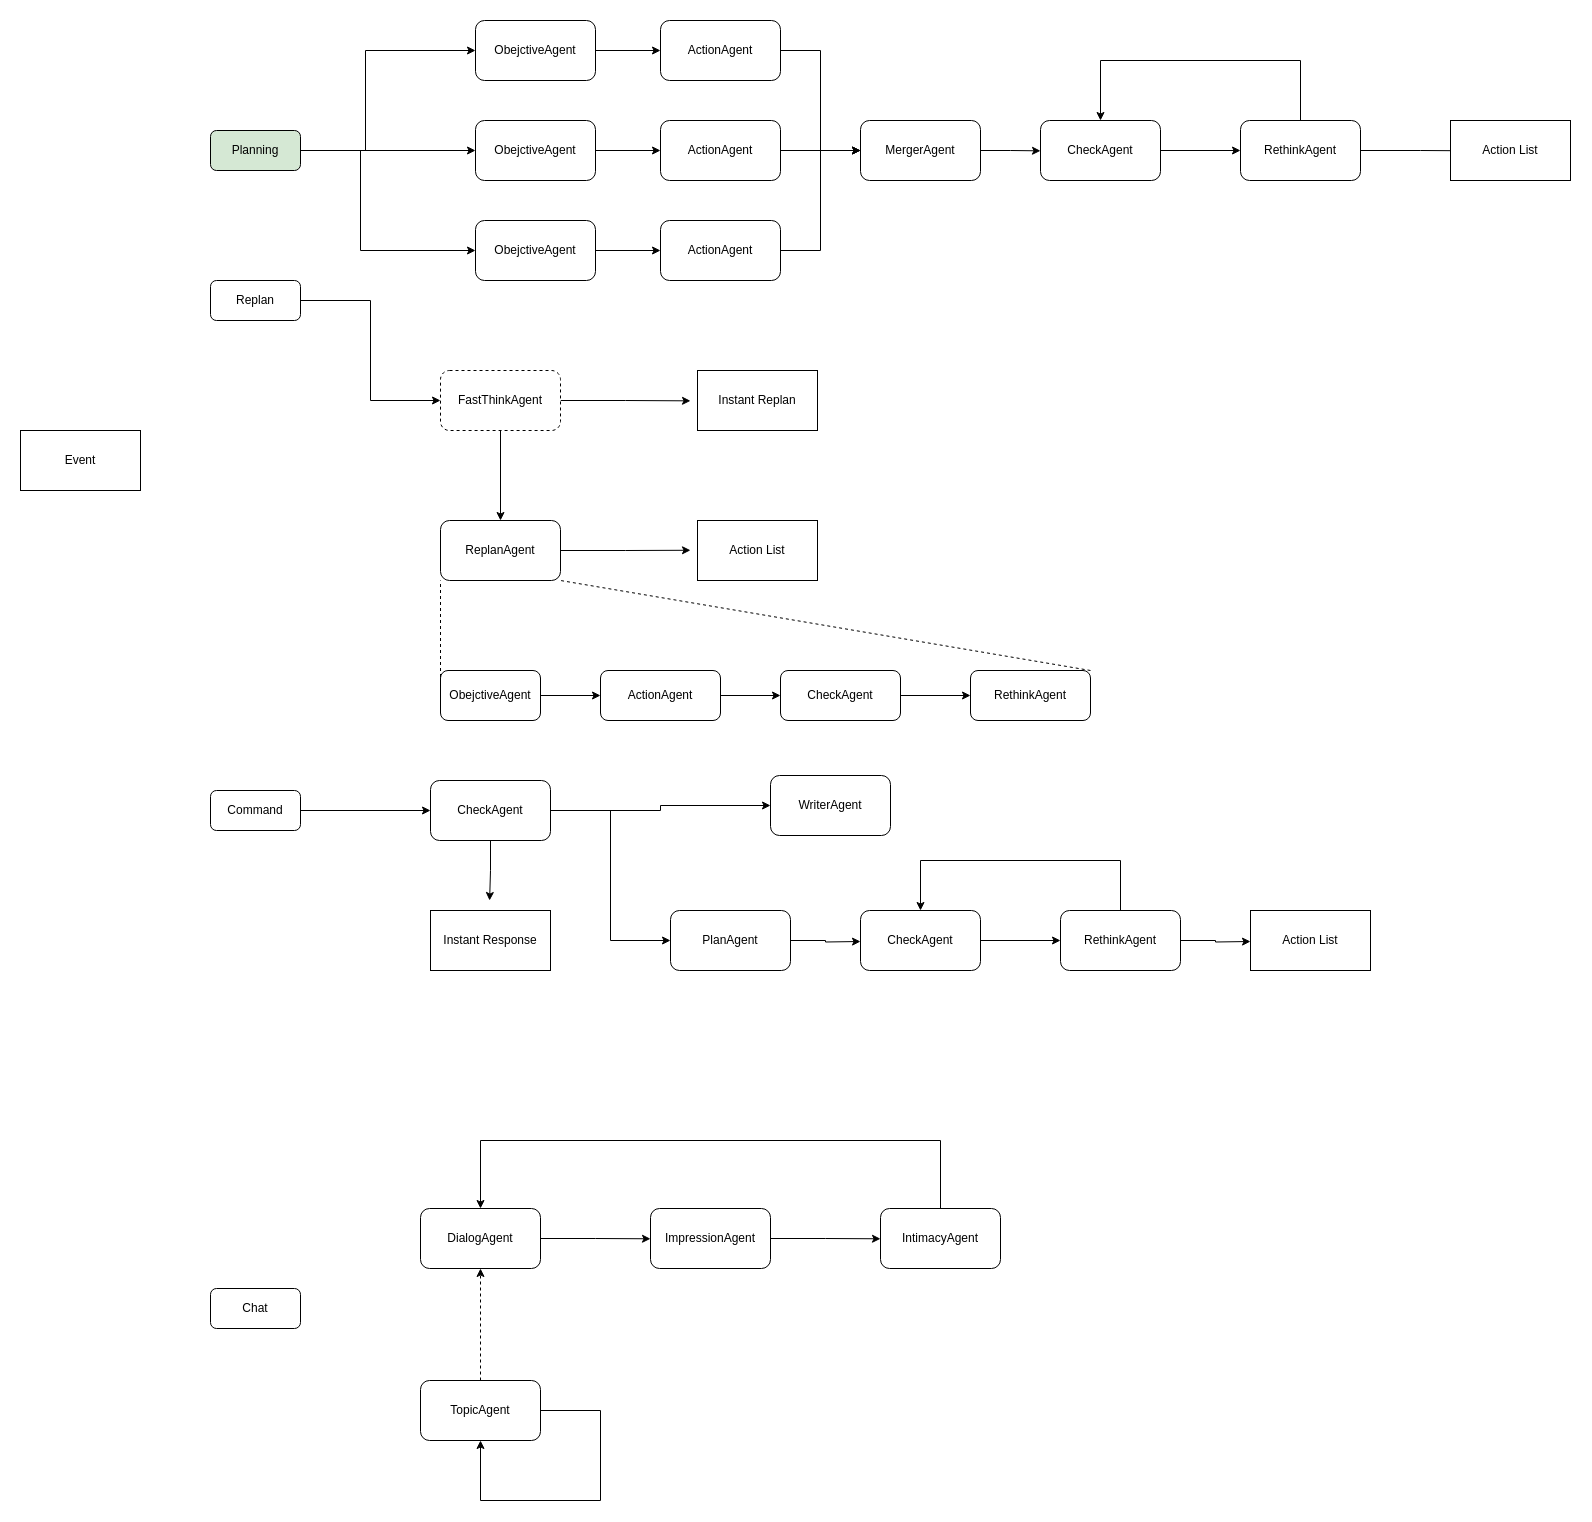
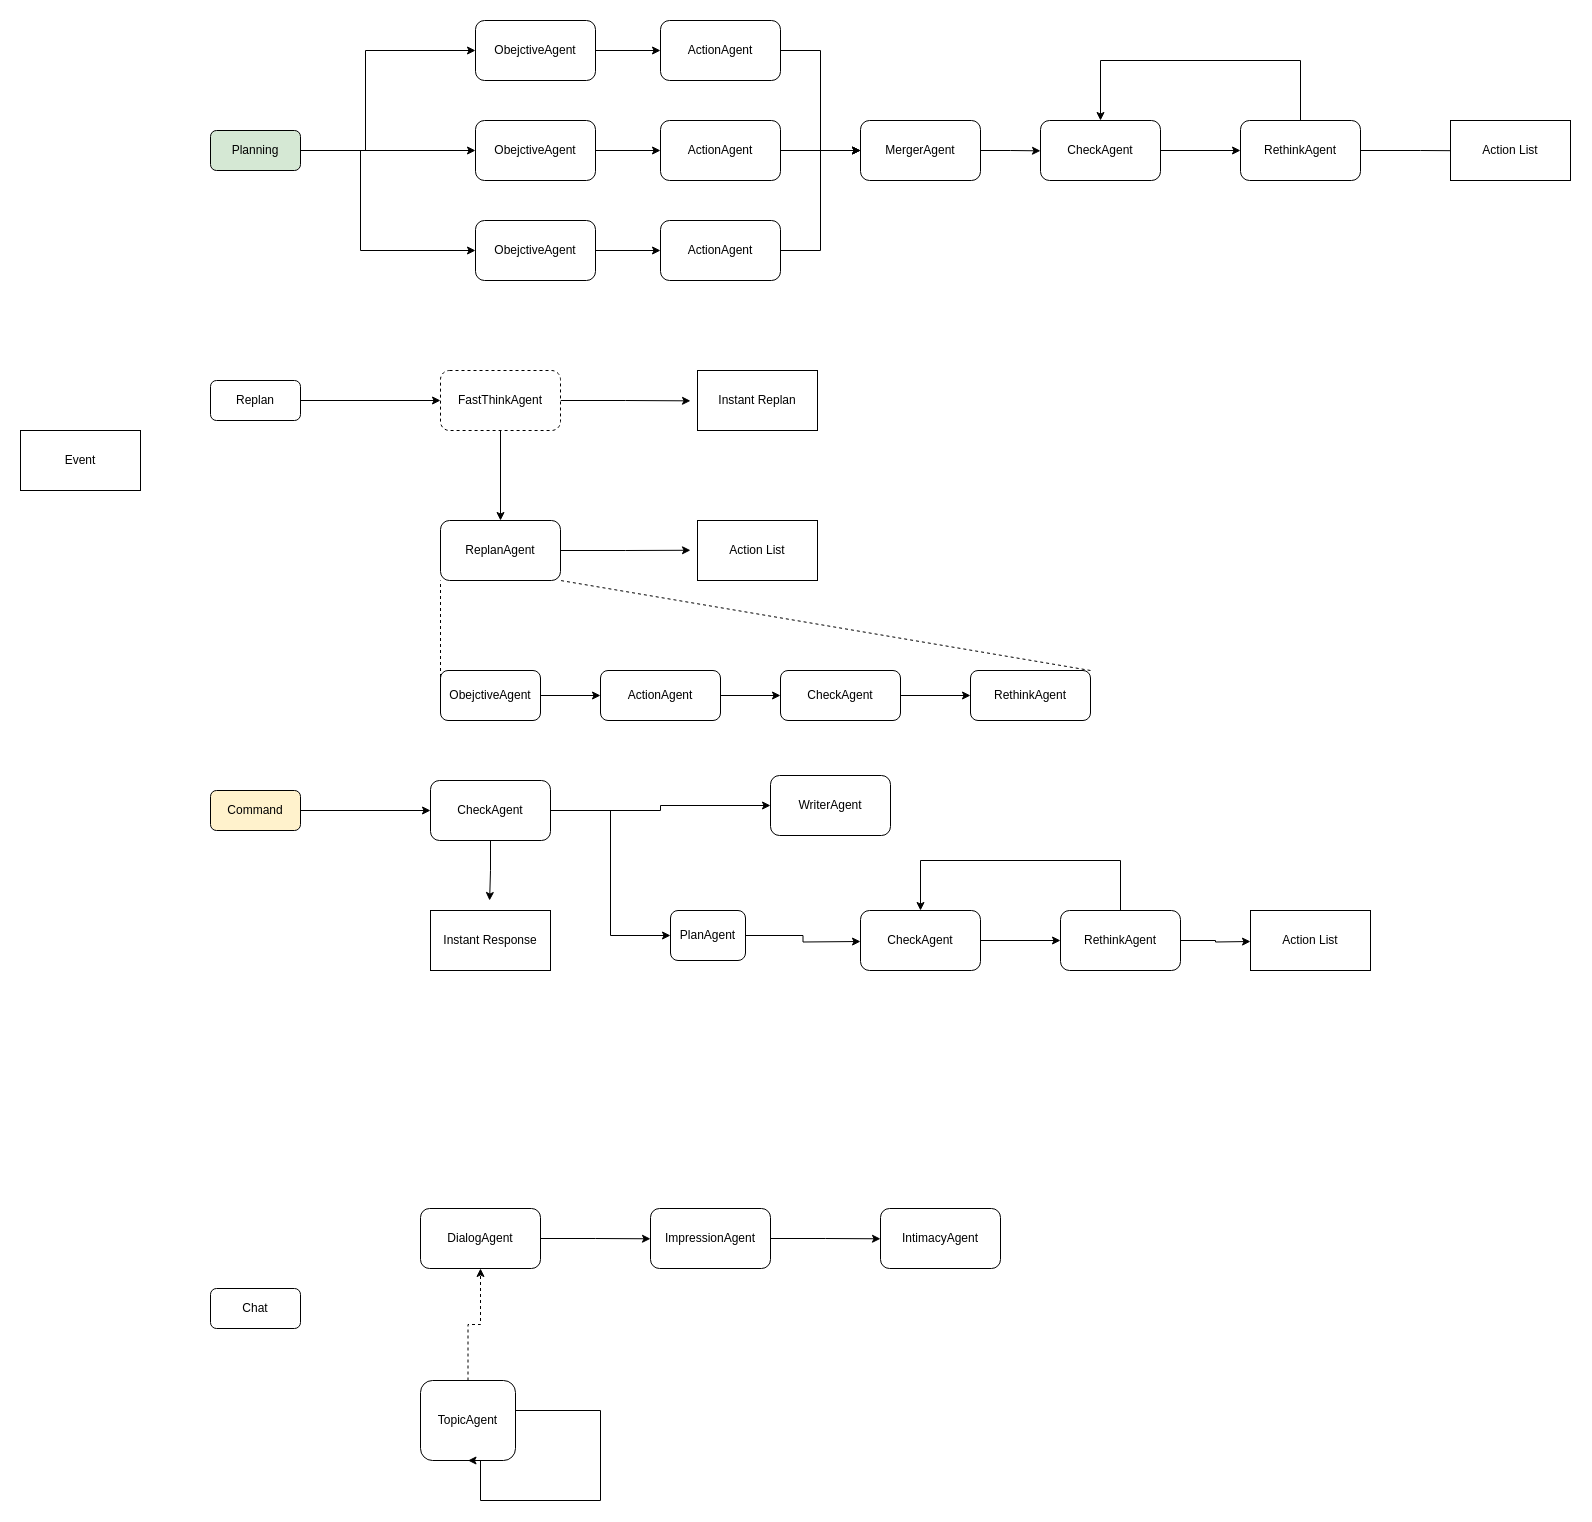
(256, 301) -> (256, 401)
(256, 811) -> (256, 811)
(731, 941) -> (708, 936)
(715, 1141) -> none
(481, 1411) -> (468, 1421)
